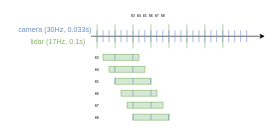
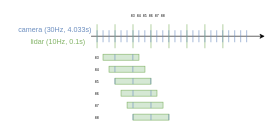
(55, 30) -> (55, 30)
(58, 42) -> (58, 42)
